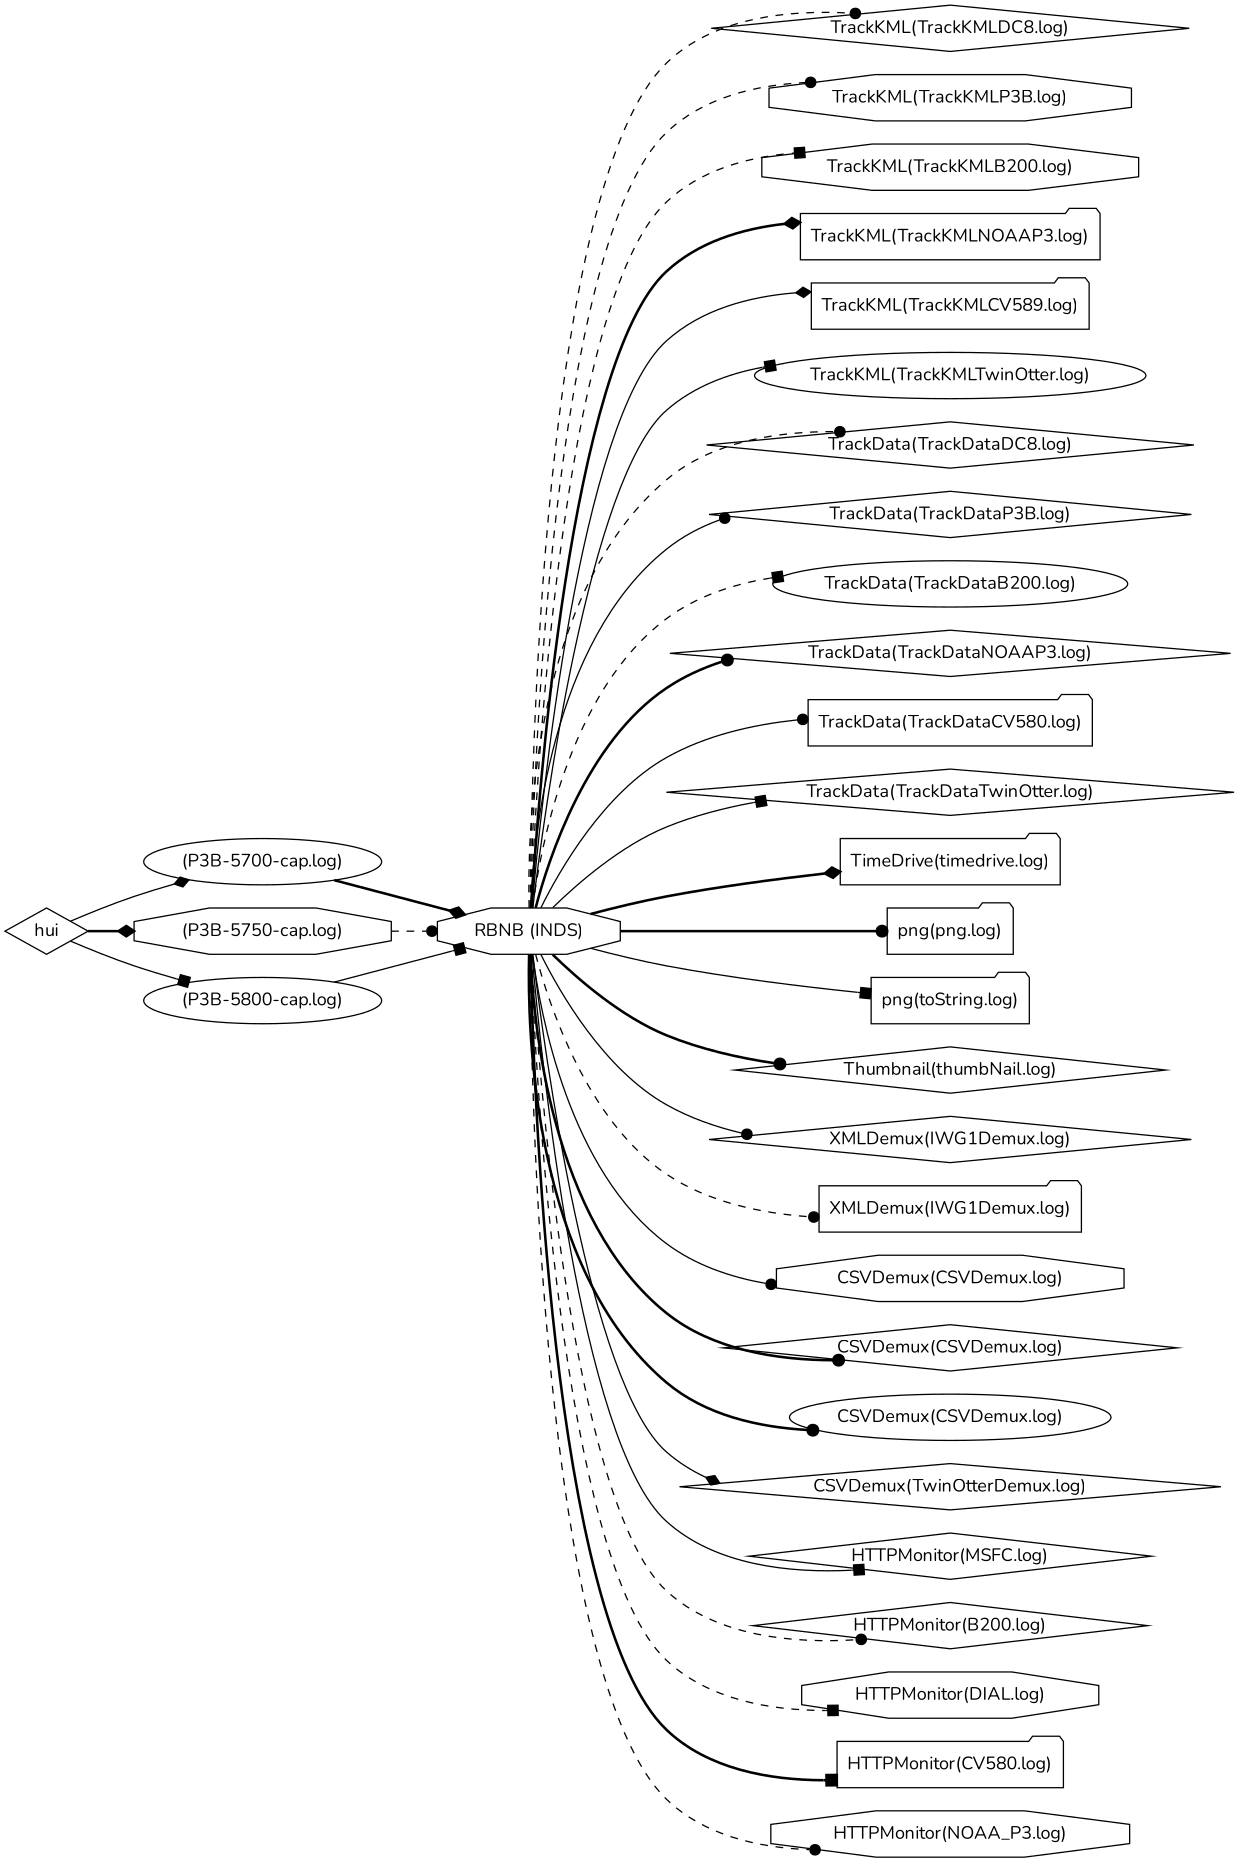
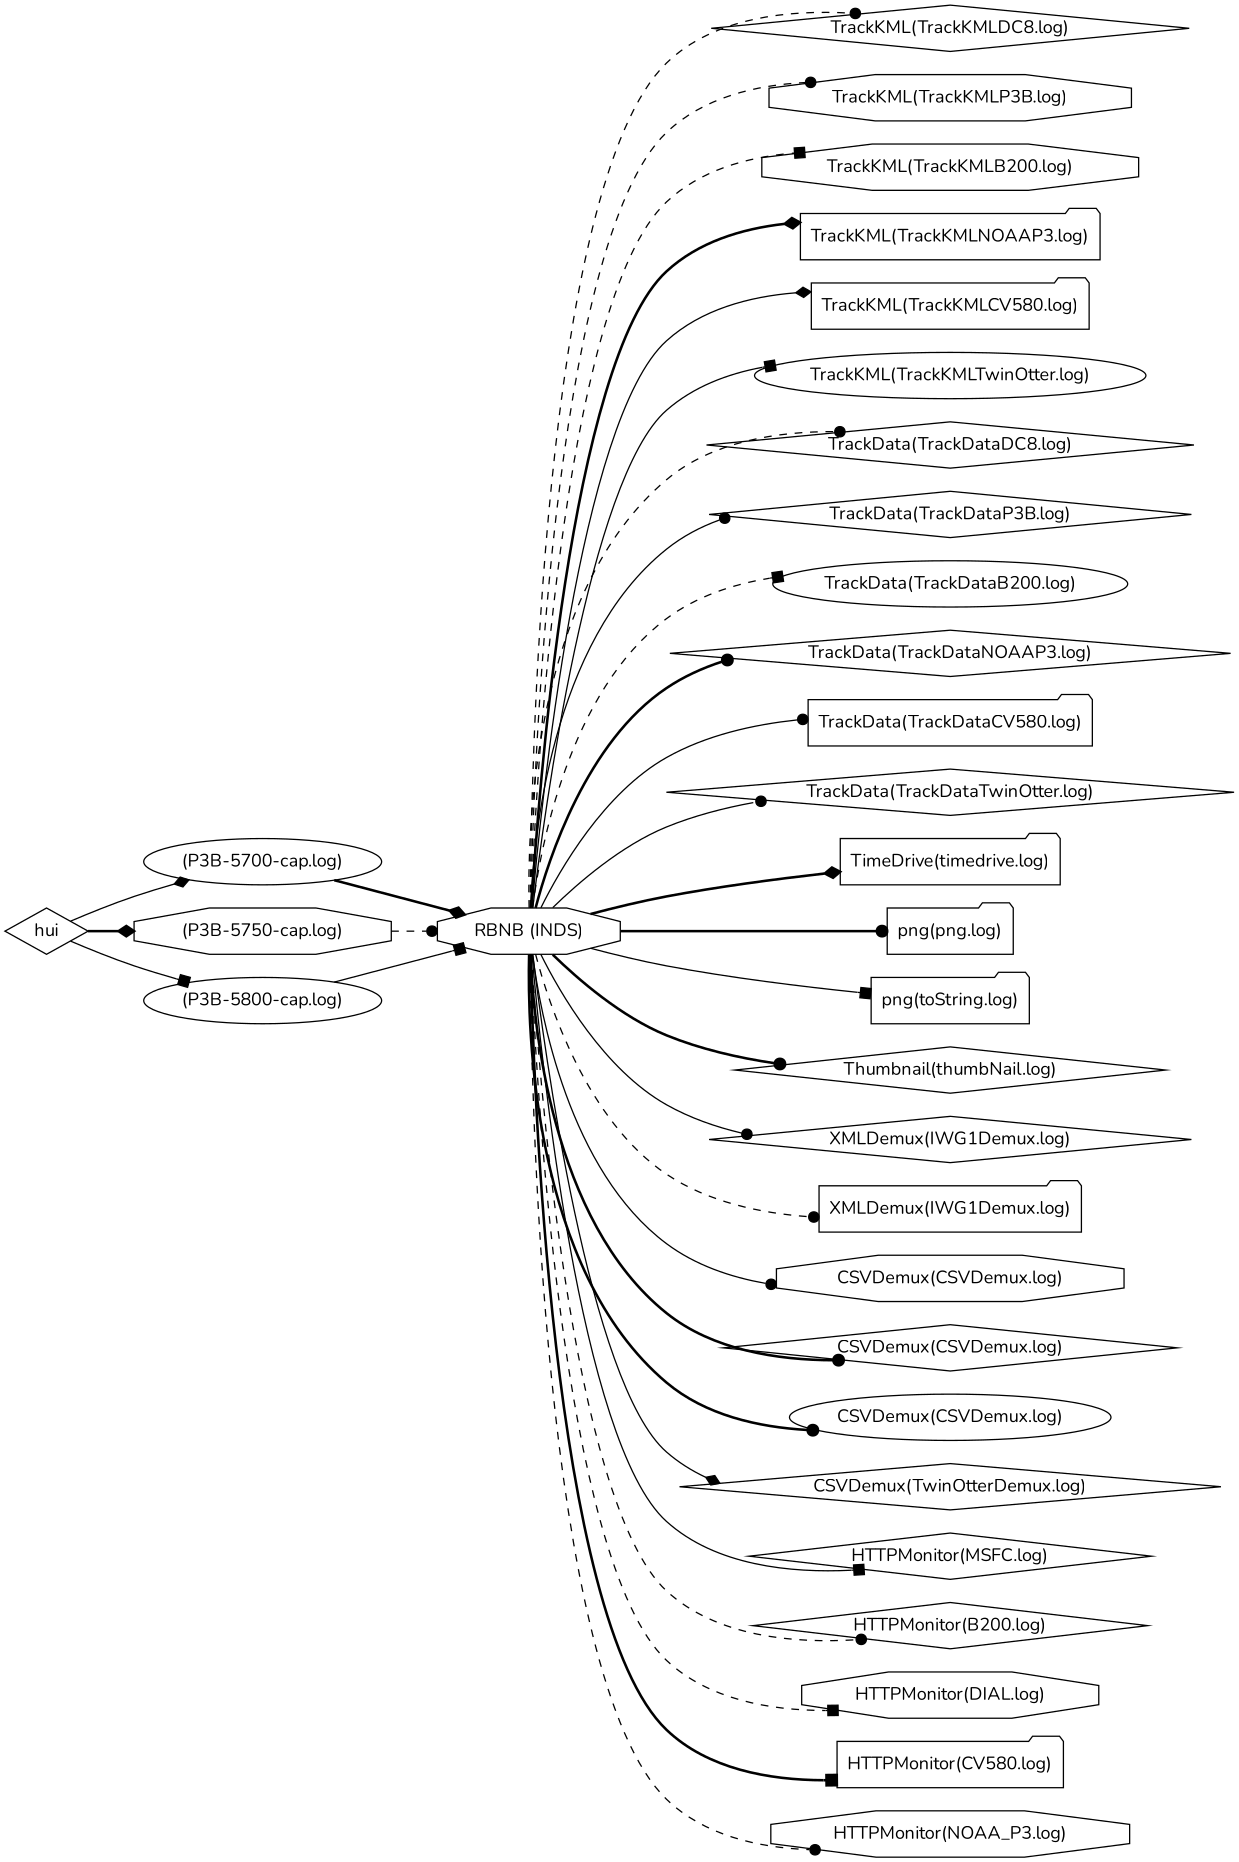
(950, 306) -> (950, 306)
(644, 838) -> (644, 838)
